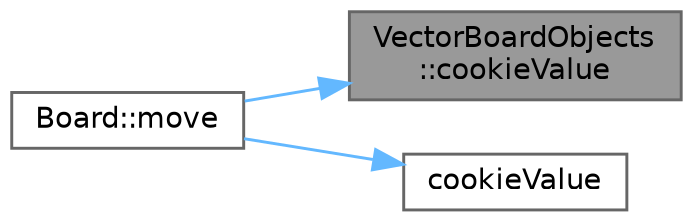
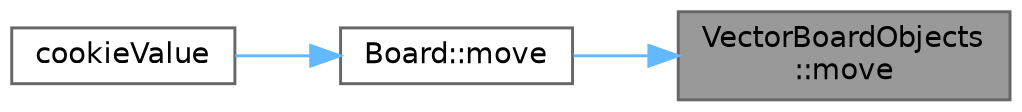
(515, 56) -> (844, 56)
(308, 149) -> (273, 56)
